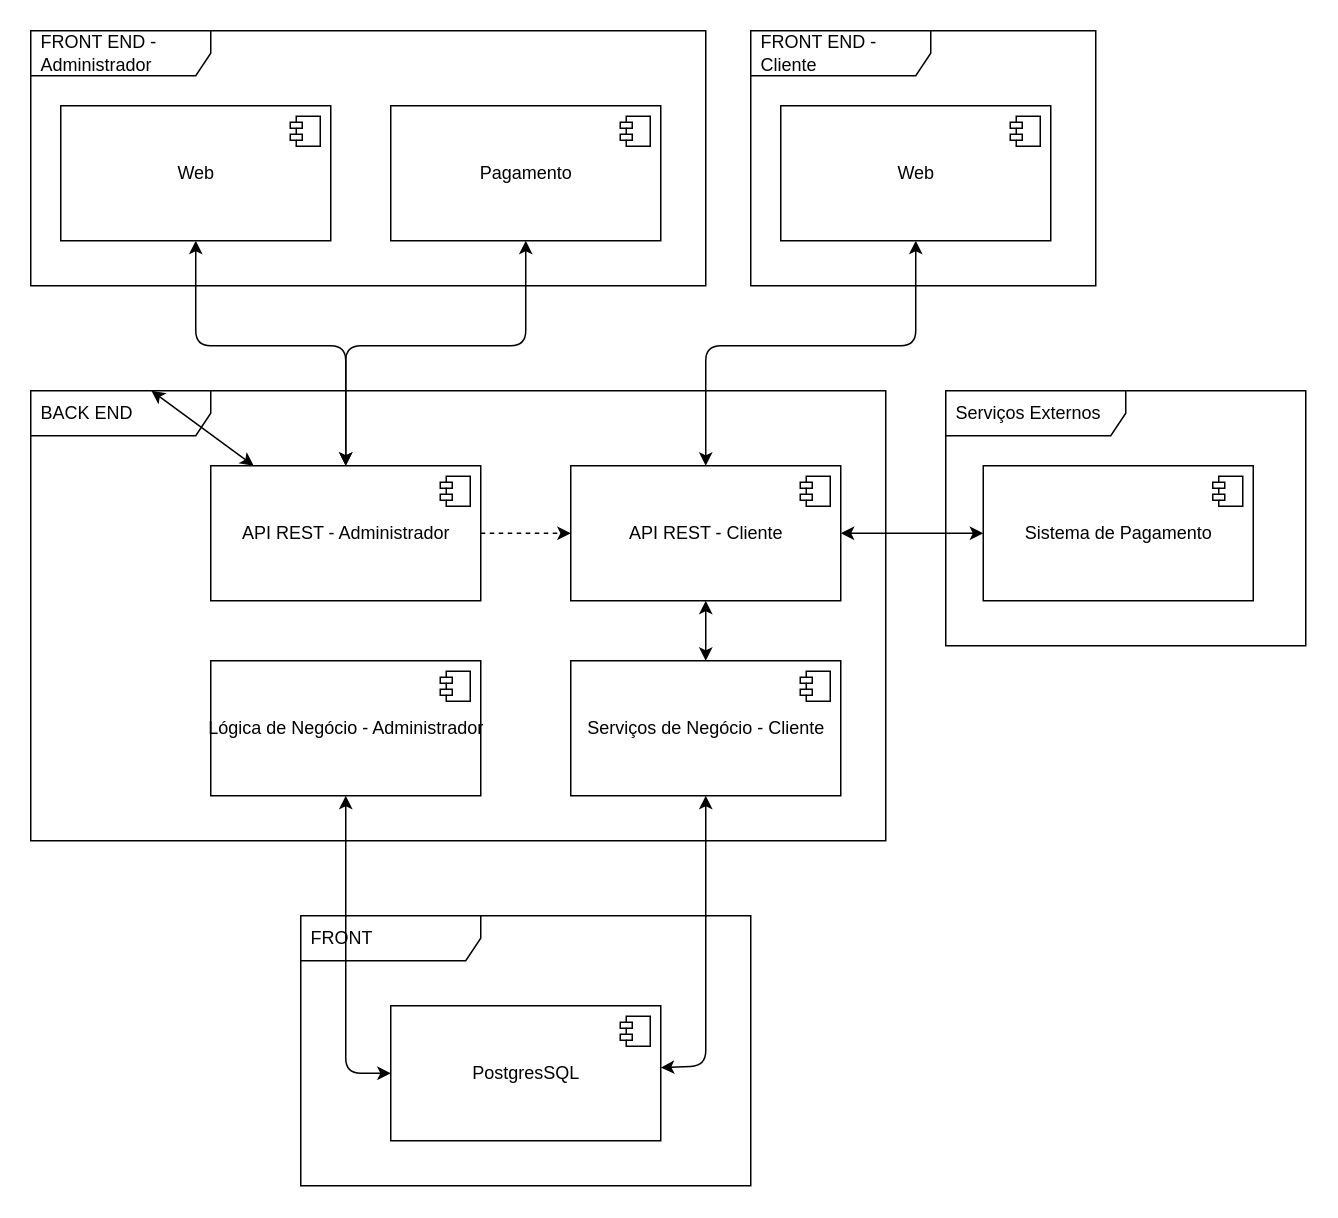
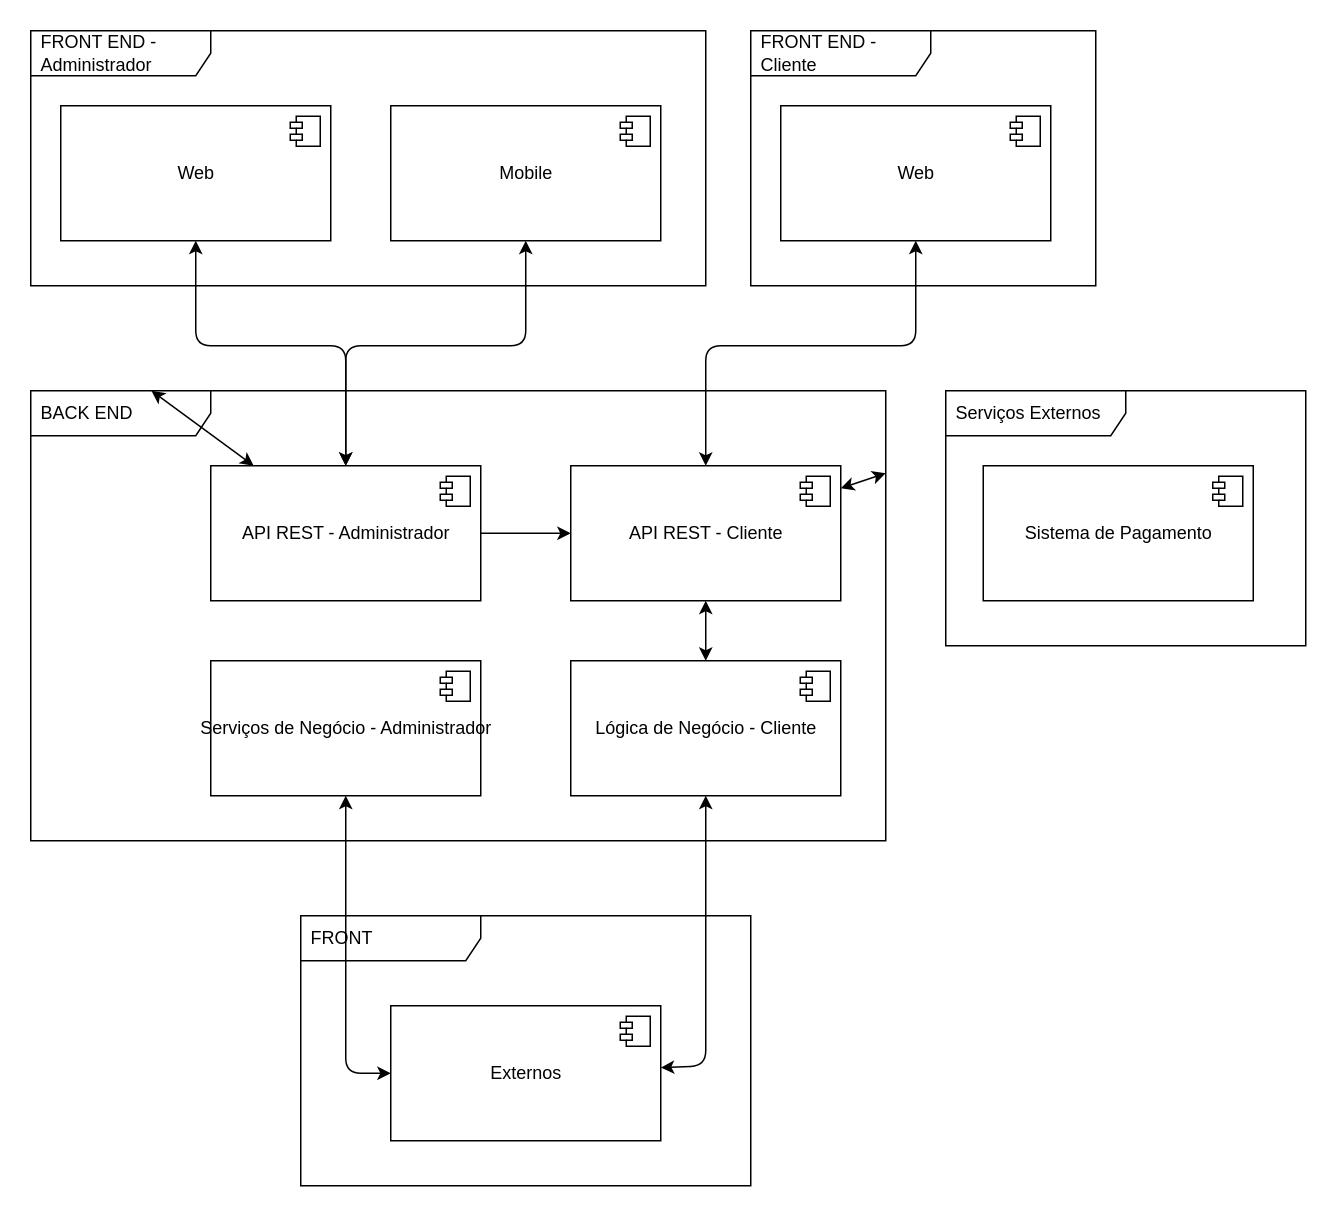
(527, 173) -> (527, 173)
(522, 533) -> (522, 533)
(911, 533) -> (863, 481)
(347, 728) -> (347, 728)
(707, 728) -> (707, 728)
(527, 1073) -> (527, 1073)
